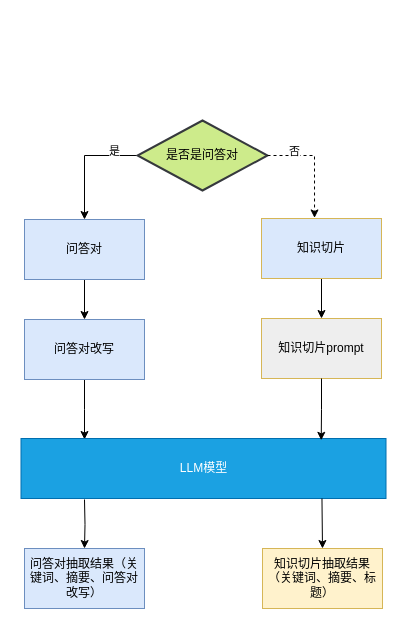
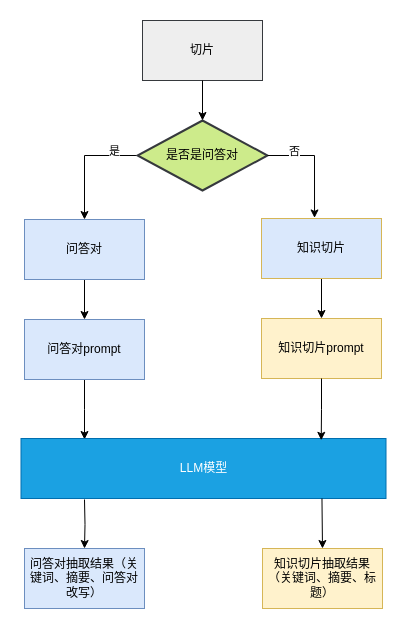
none -> (203, 51)
none -> (203, 97)
(315, 160) -> (315, 160)
(322, 349) -> (322, 349)
(85, 350) -> (85, 350)
